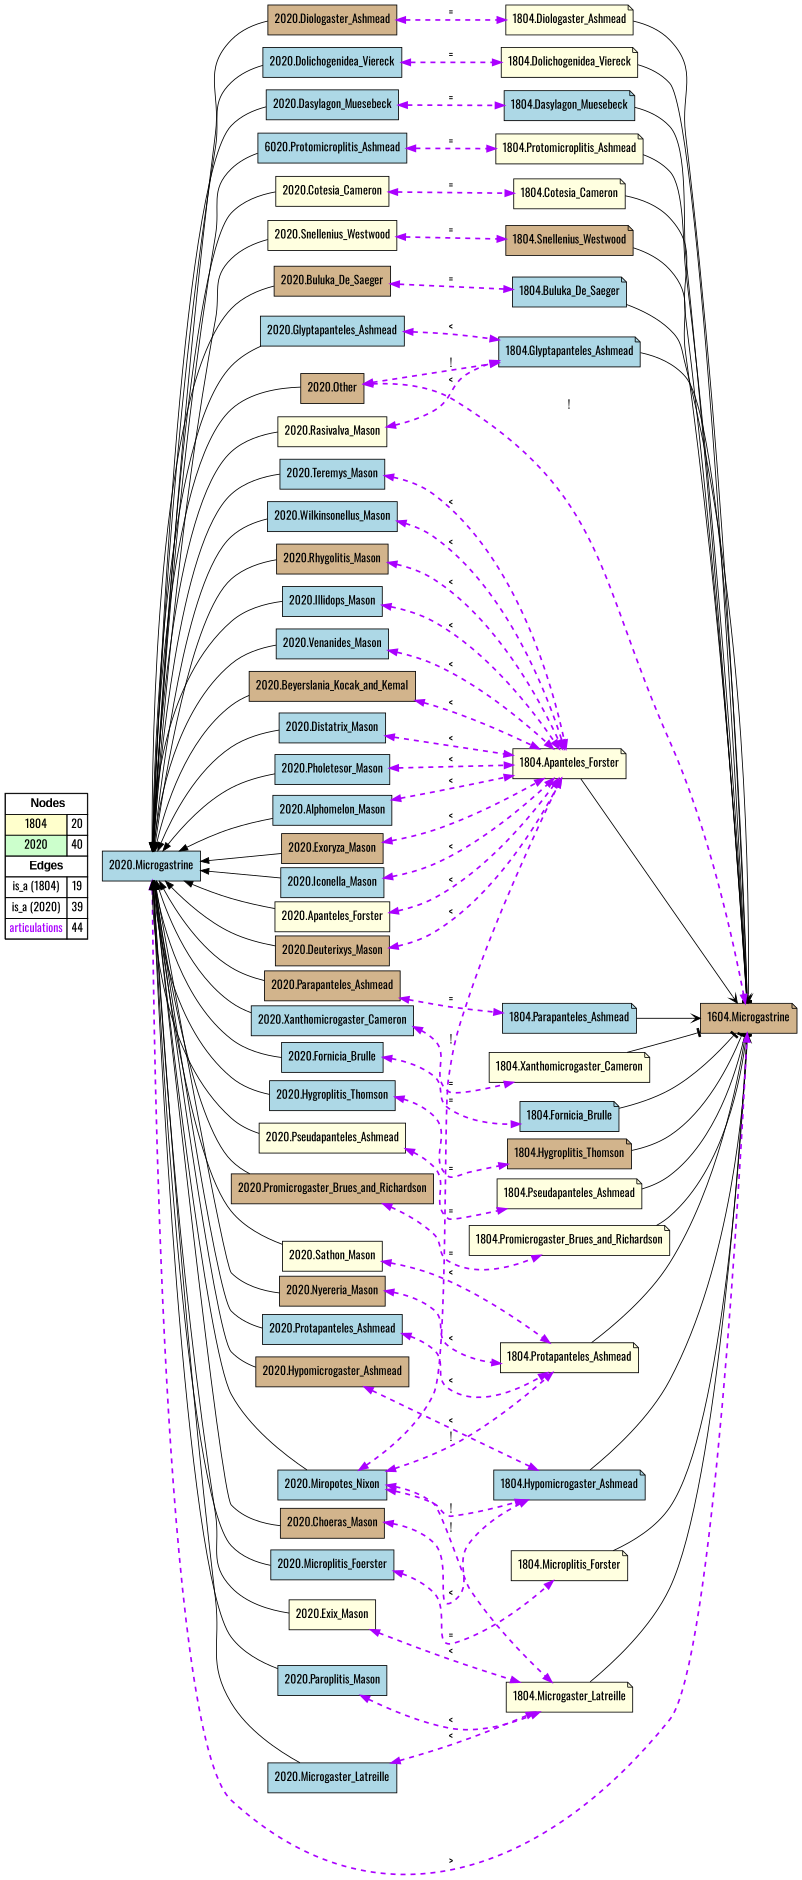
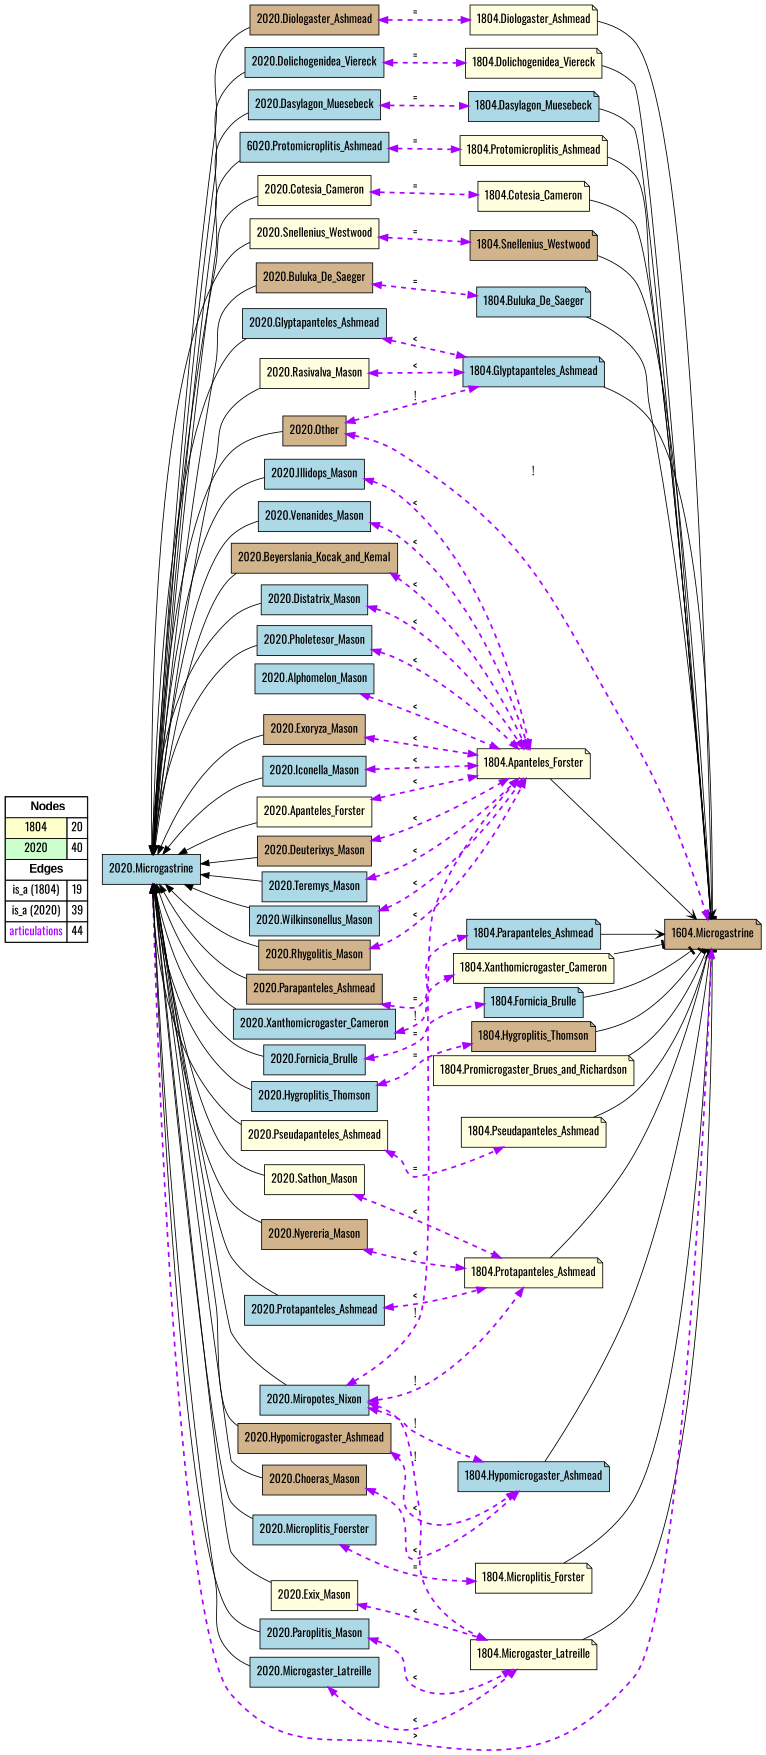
(229, 829) -> none
(451, 1085) -> (416, 1017)
(332, 1189) -> none
